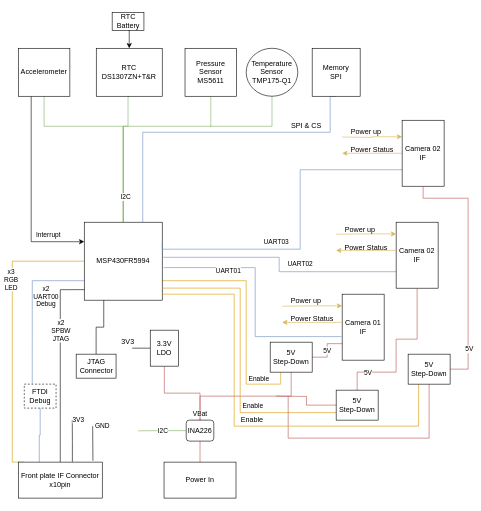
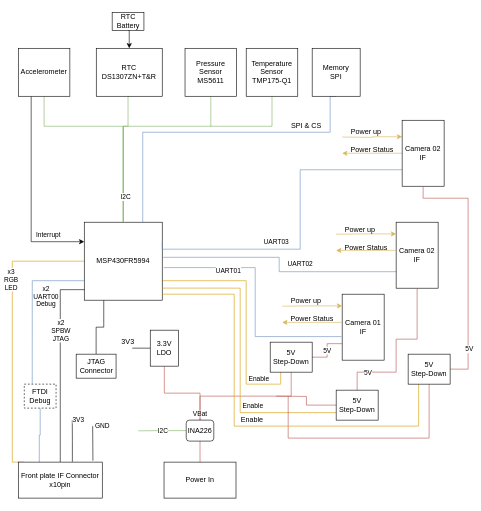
(272, 72) -> (272, 72)
